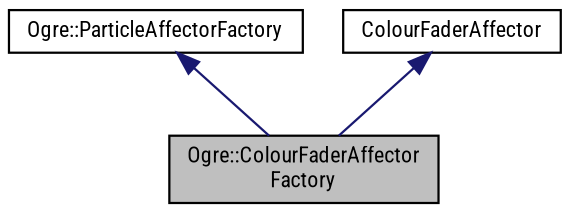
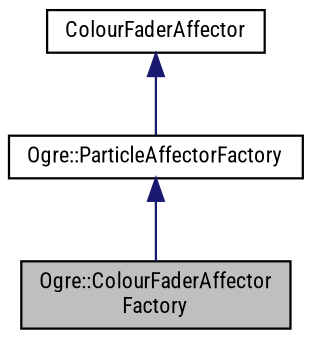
(376, 102) -> (156, 106)
